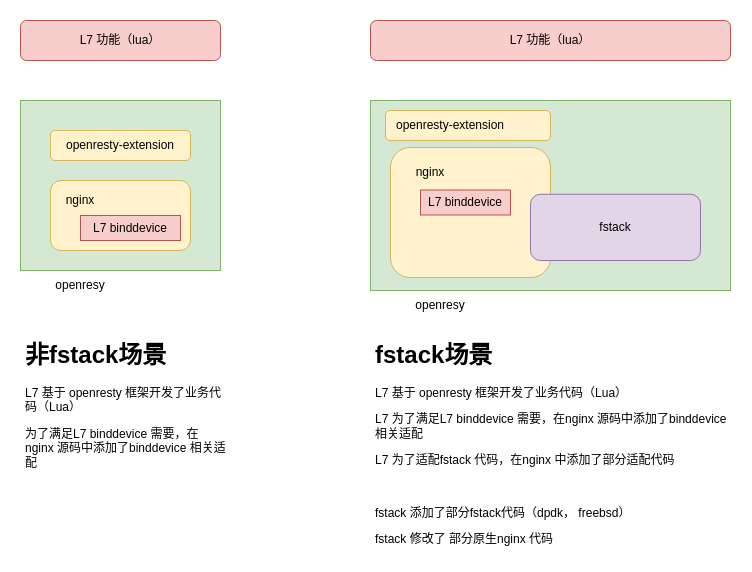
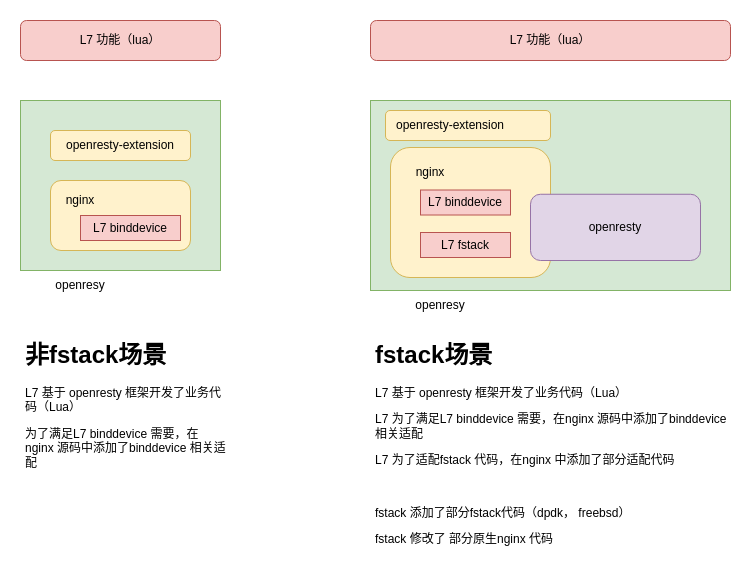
(616, 228) -> (616, 228)
none -> (466, 245)
